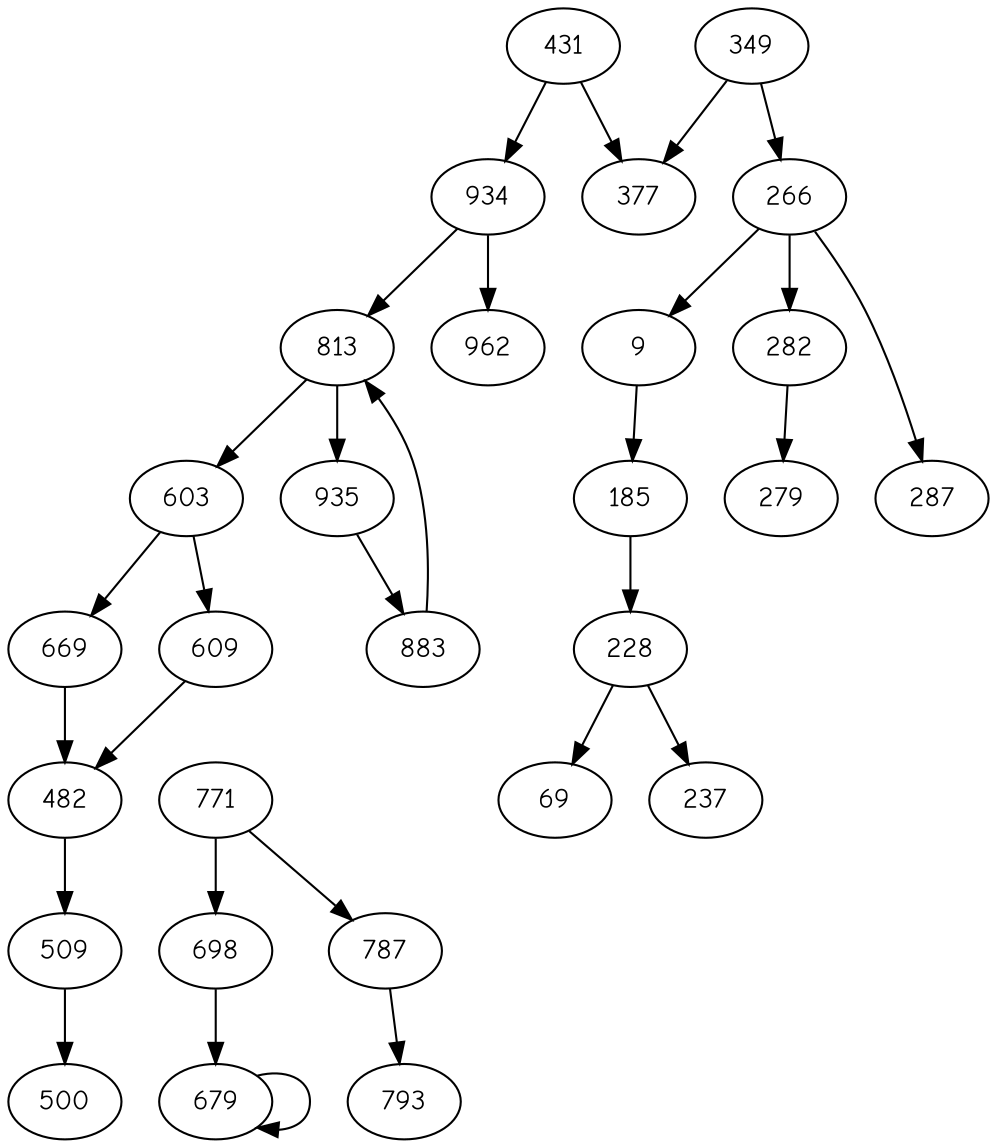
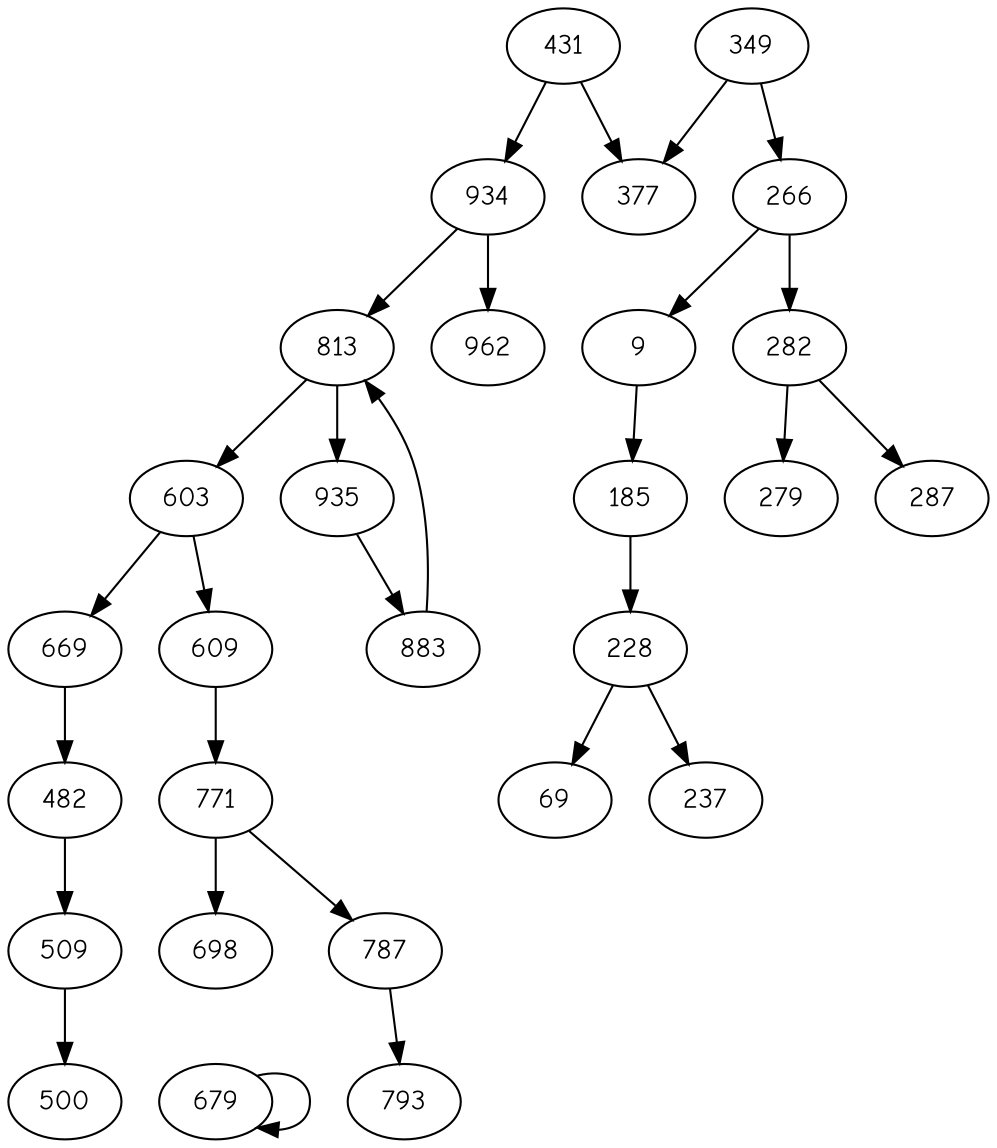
(875, 331) -> (853, 416)
(148, 717) -> (216, 714)
(216, 1016) -> none
